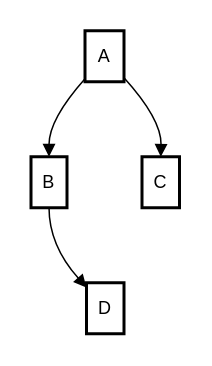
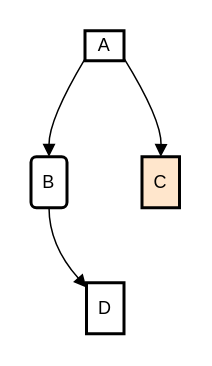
(104, 56) -> (104, 46)
(49, 182) -> (49, 182)
(161, 182) -> (161, 182)
